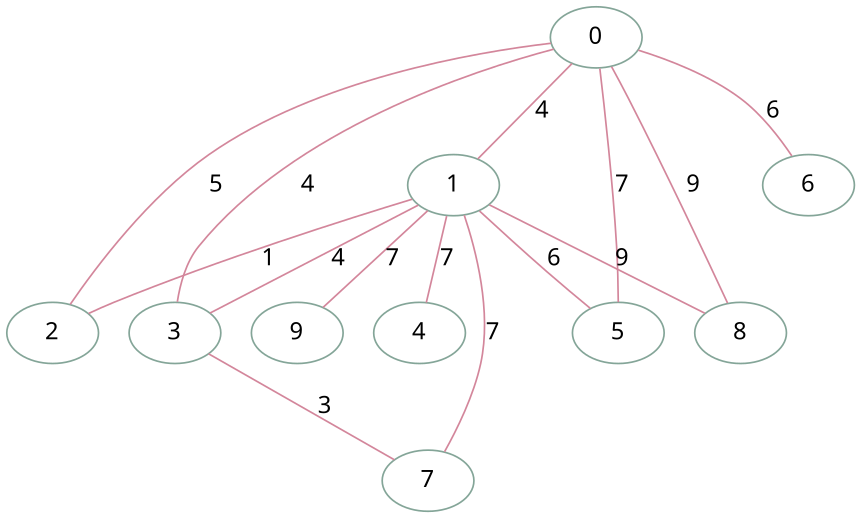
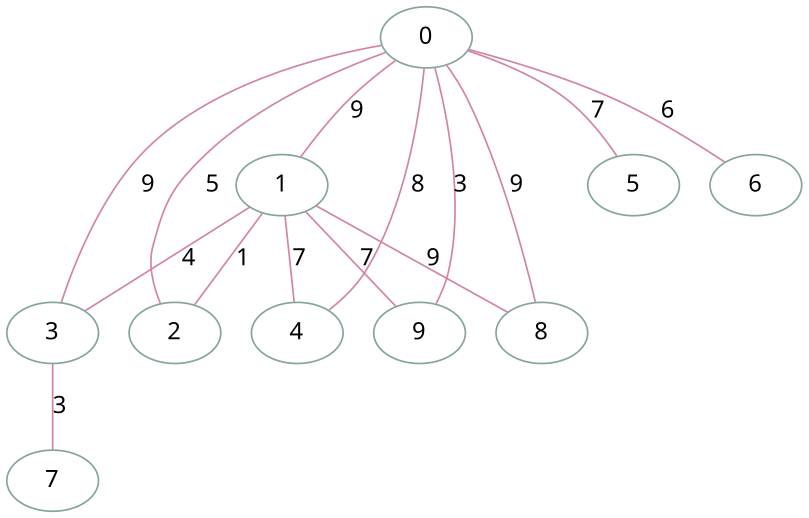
(543, 111) -> (358, 111)
(308, 185) -> (149, 185)
none -> (455, 186)
none -> (398, 199)
(534, 260) -> none
(484, 336) -> none
